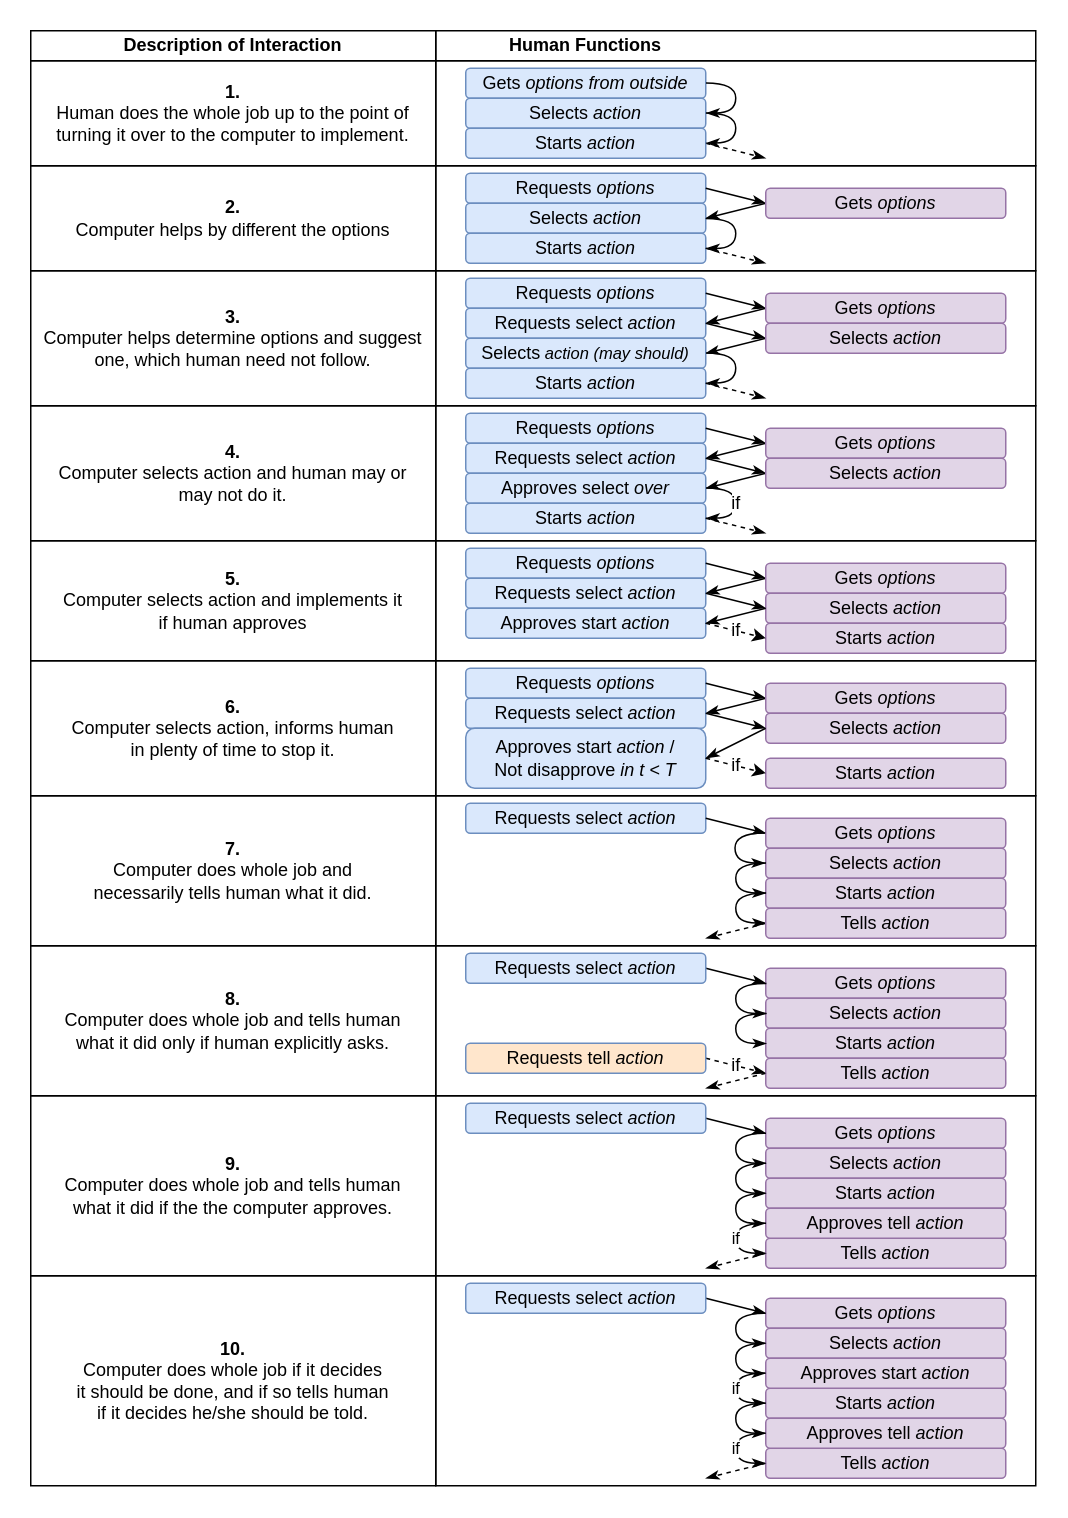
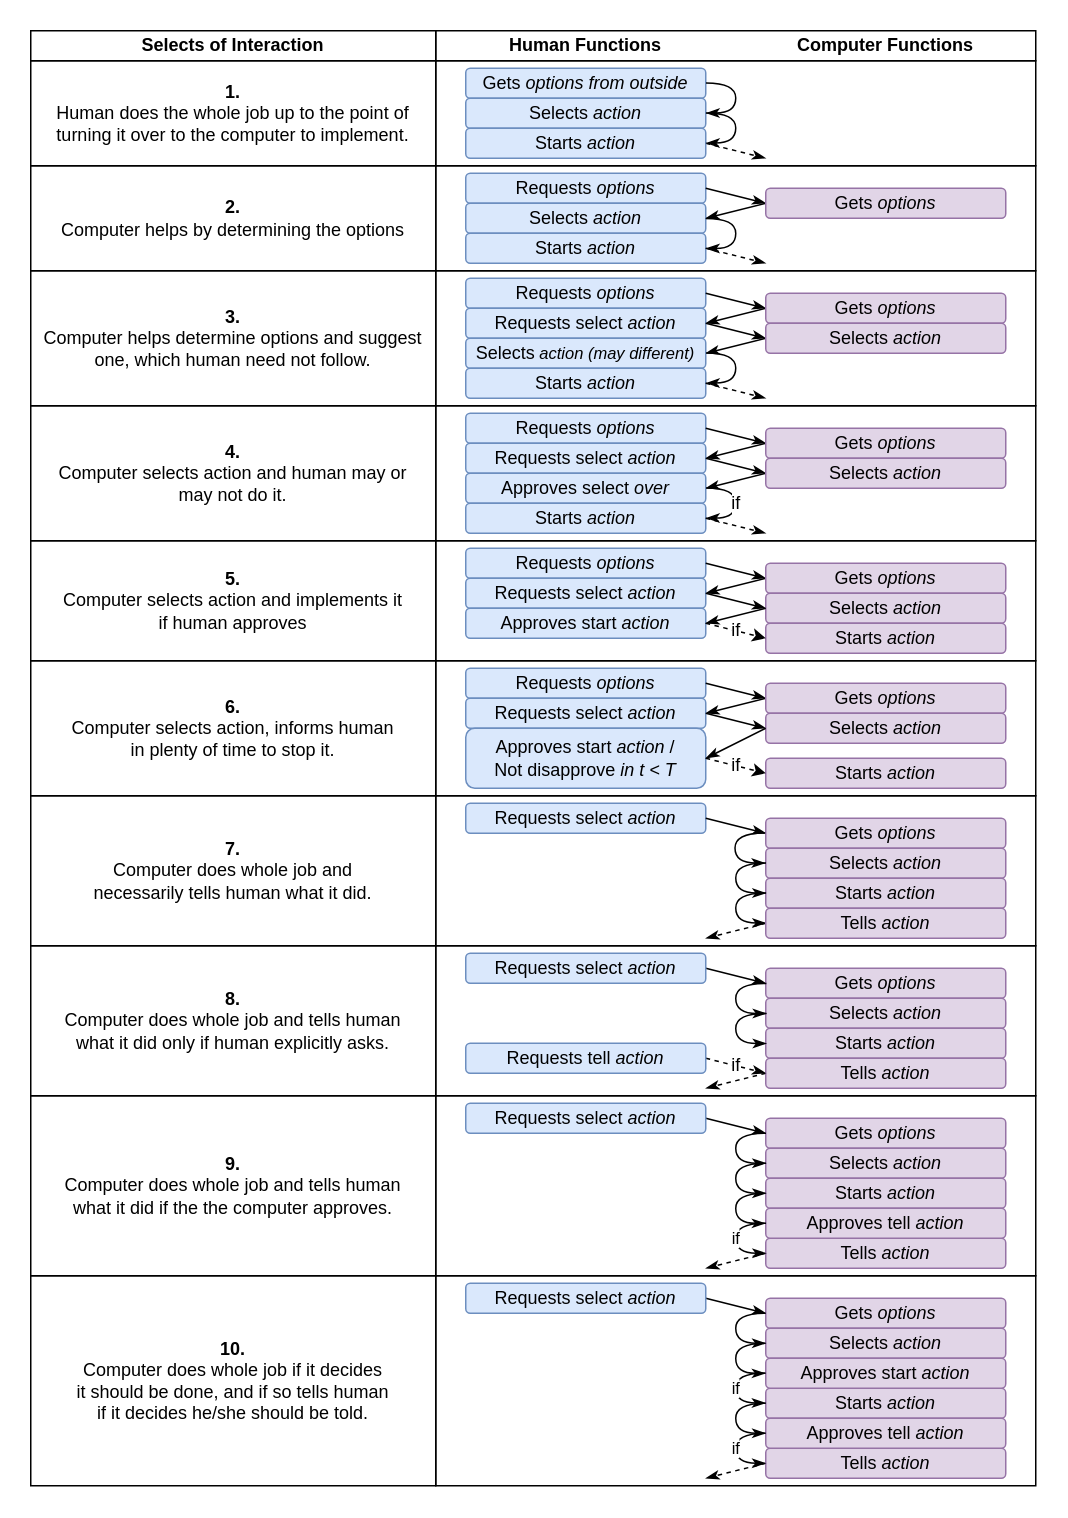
(233, 46) -> (233, 46)
none -> (886, 46)
(233, 218) -> (233, 218)
(586, 353) -> (586, 353)
(586, 1058) -> (586, 1058)
